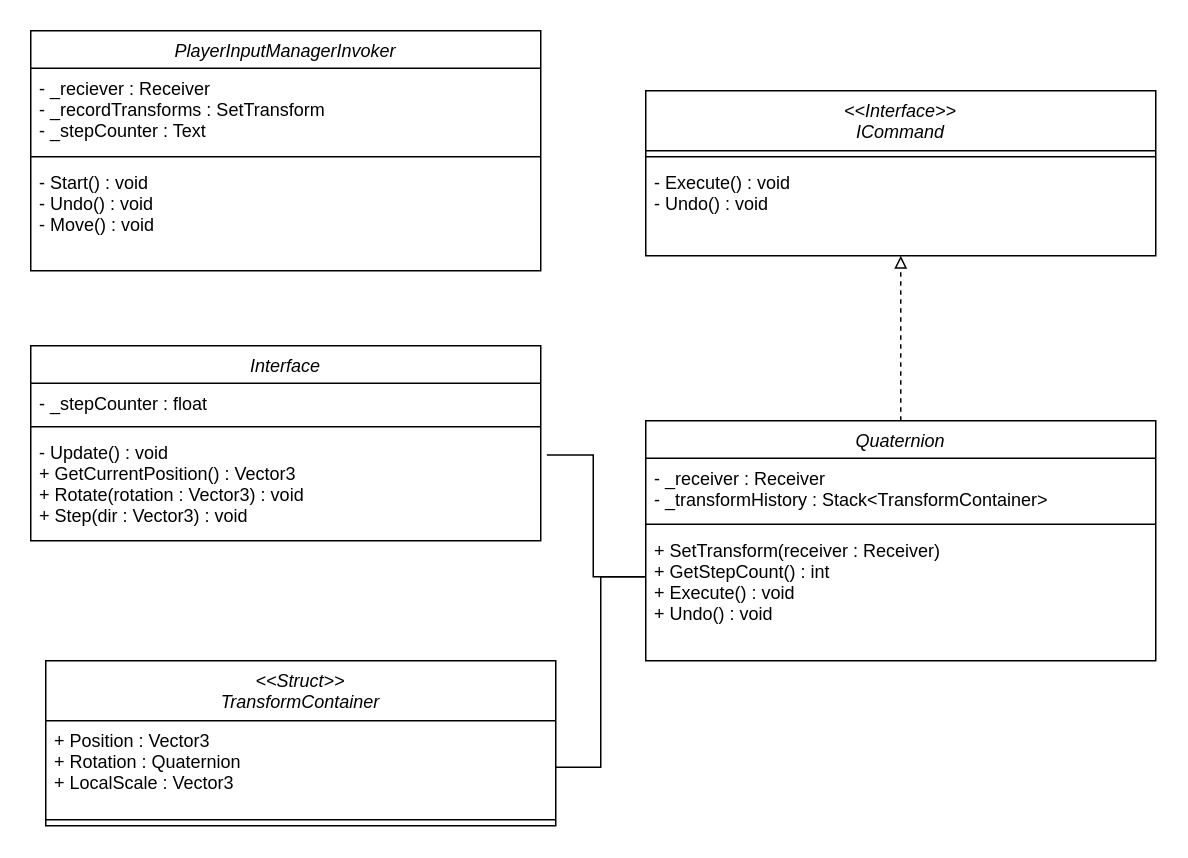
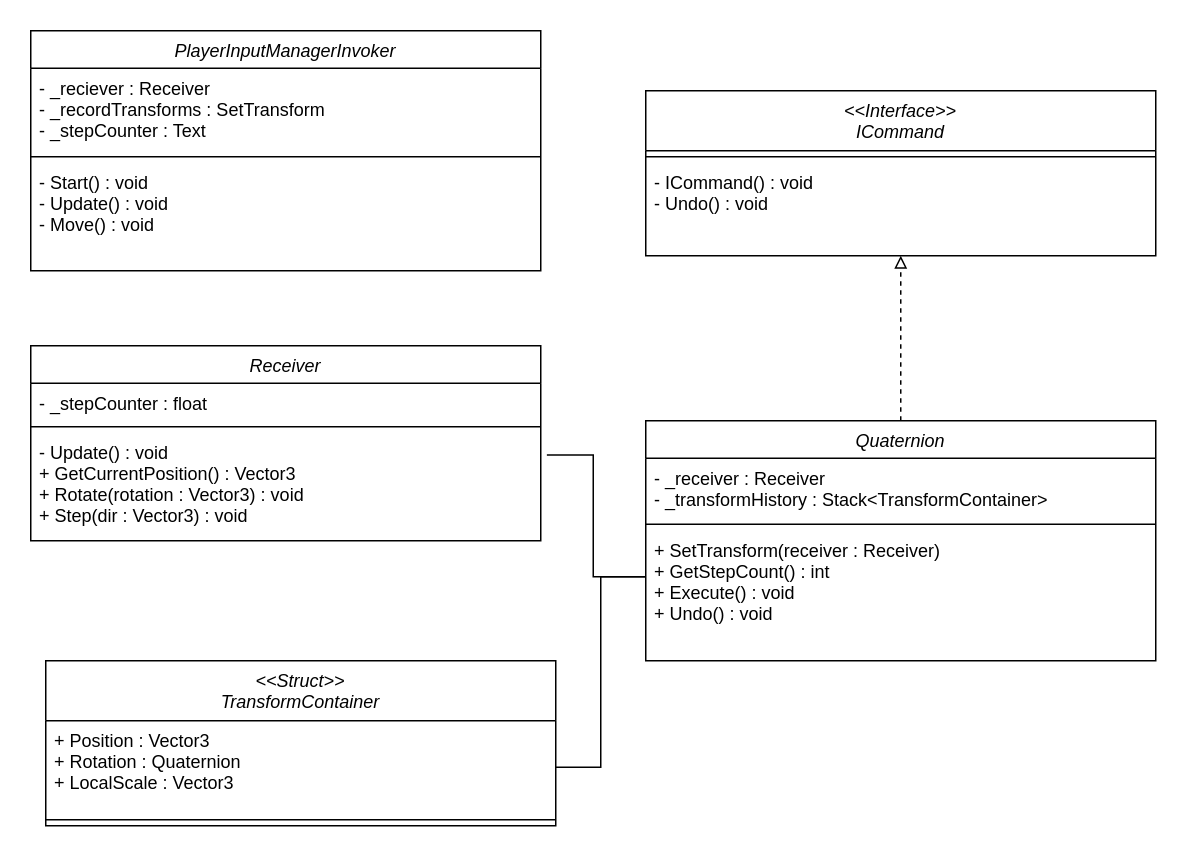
(108, 183) -> (108, 183)
(733, 183) -> (738, 183)
(285, 366) -> (285, 366)
